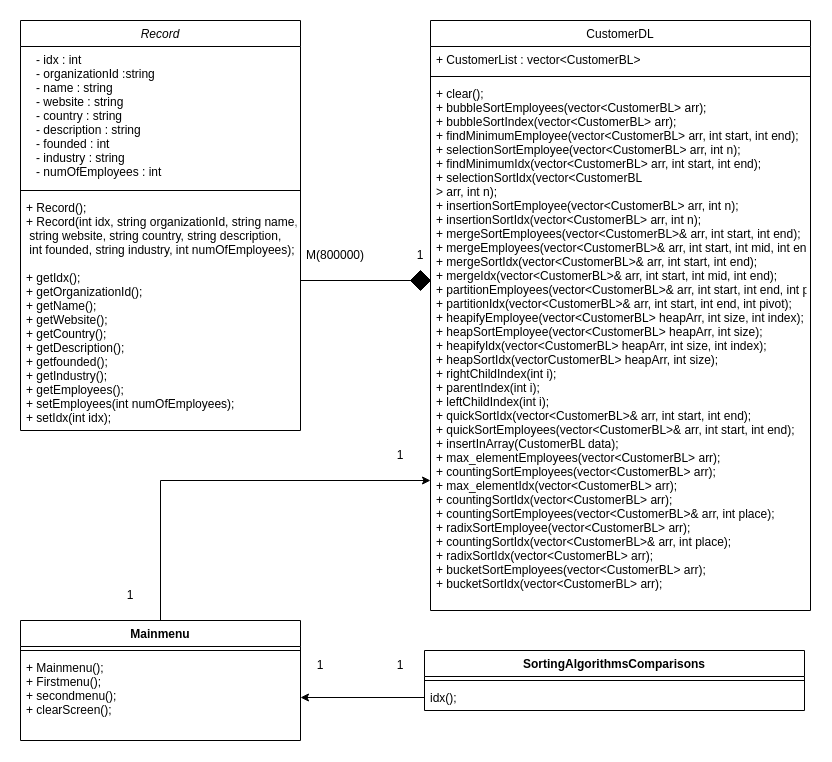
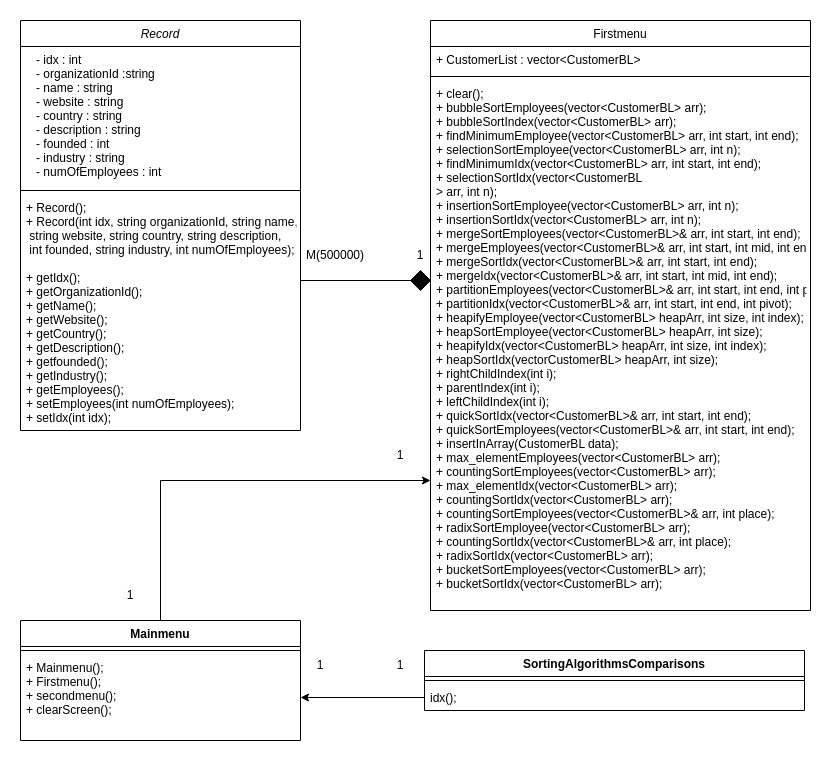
(620, 34) -> (620, 34)
(336, 256) -> (336, 256)
